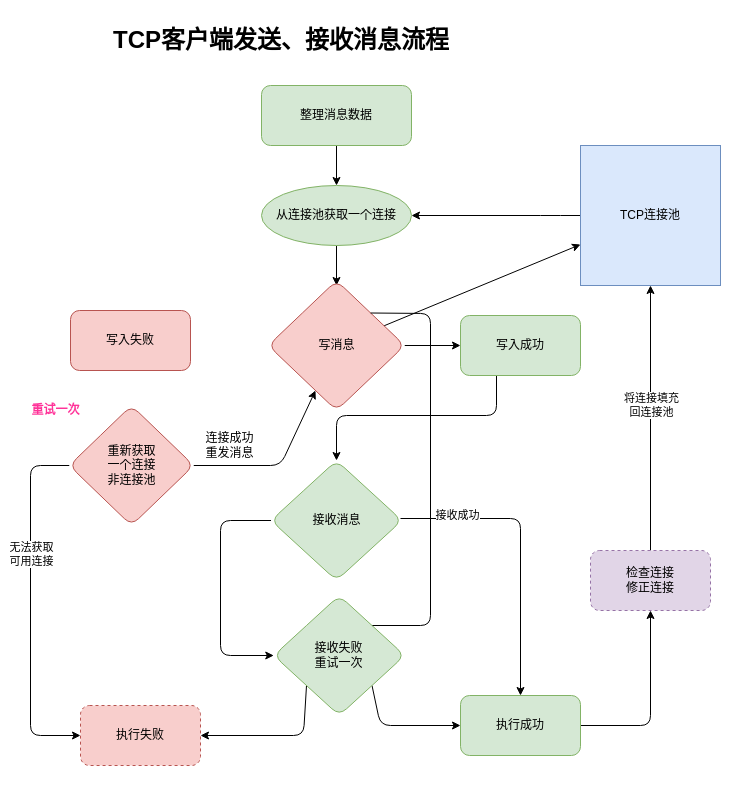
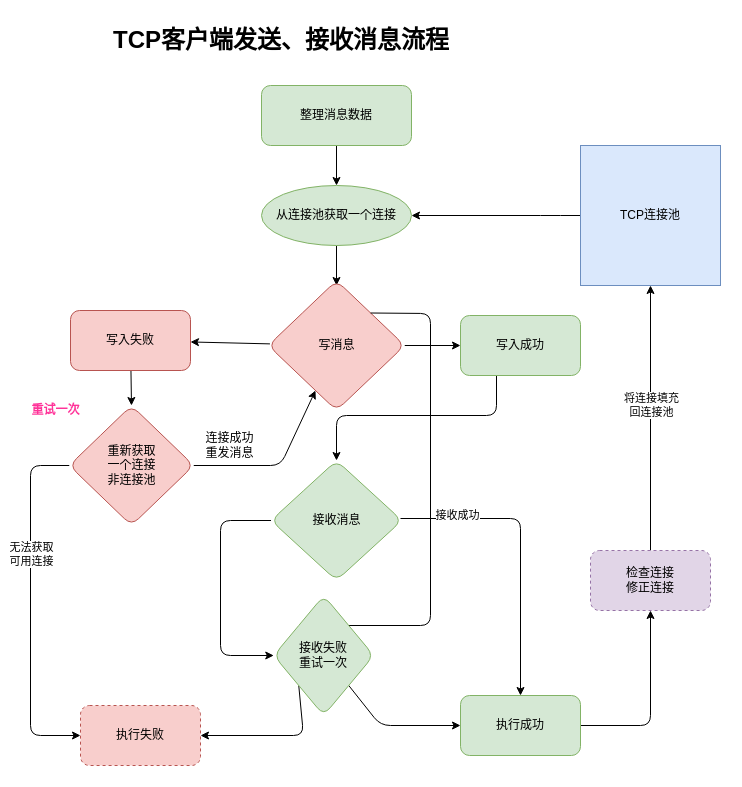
(497, 279) -> (234, 343)
none -> (131, 385)
(339, 656) -> (324, 656)
